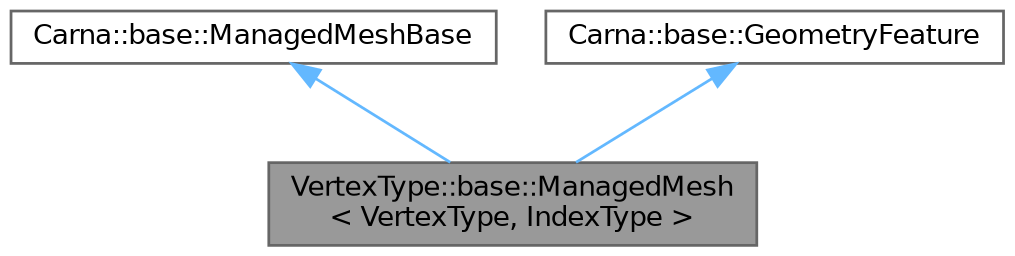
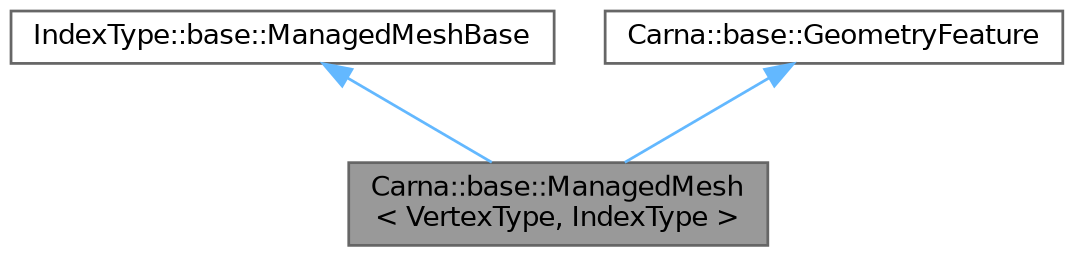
(254, 37) -> (283, 37)
(513, 204) -> (558, 204)
